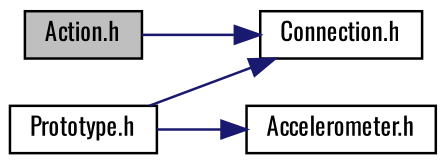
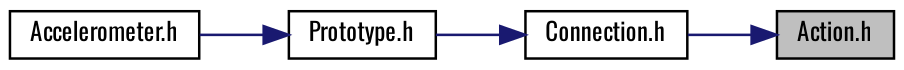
(188, 35) -> (720, 35)
(189, 129) -> (231, 35)
